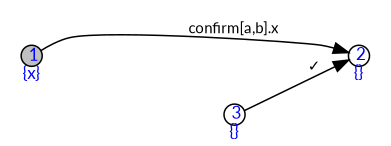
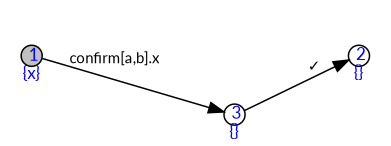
(186, 36) -> (126, 83)
